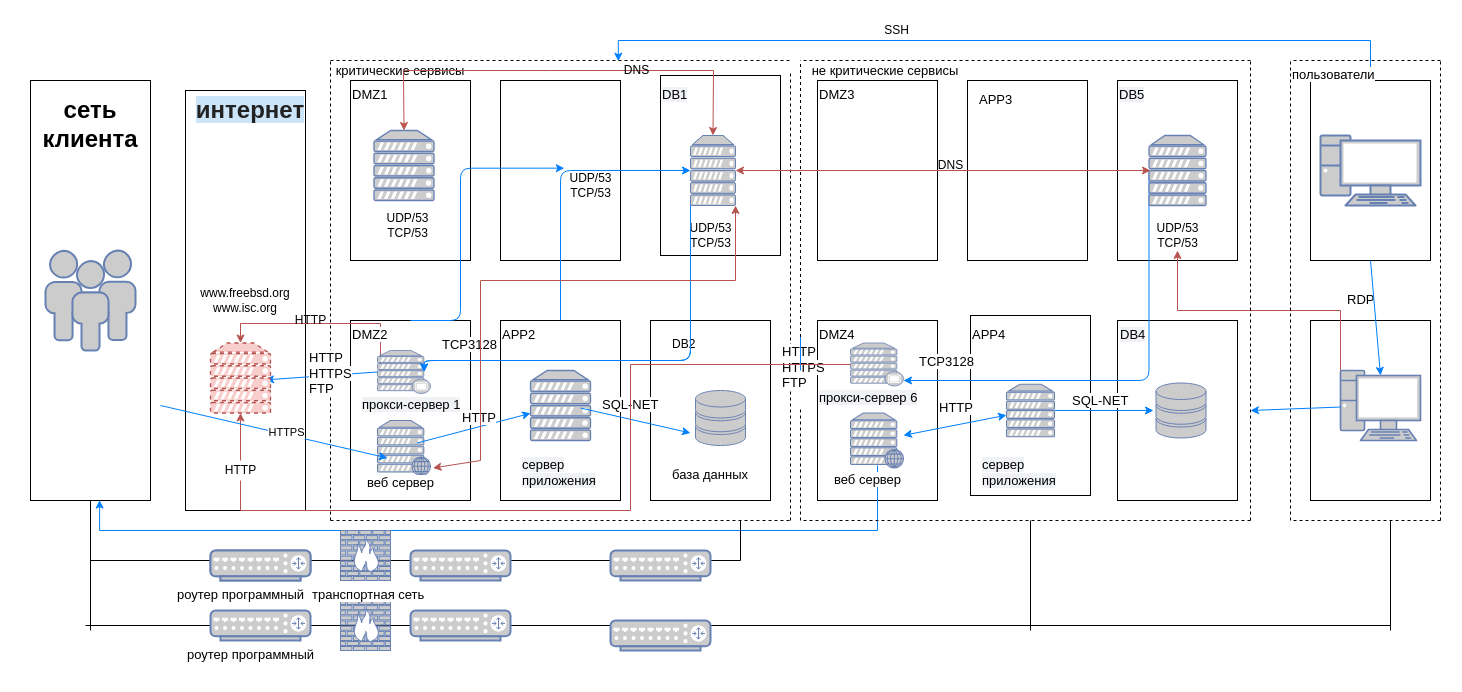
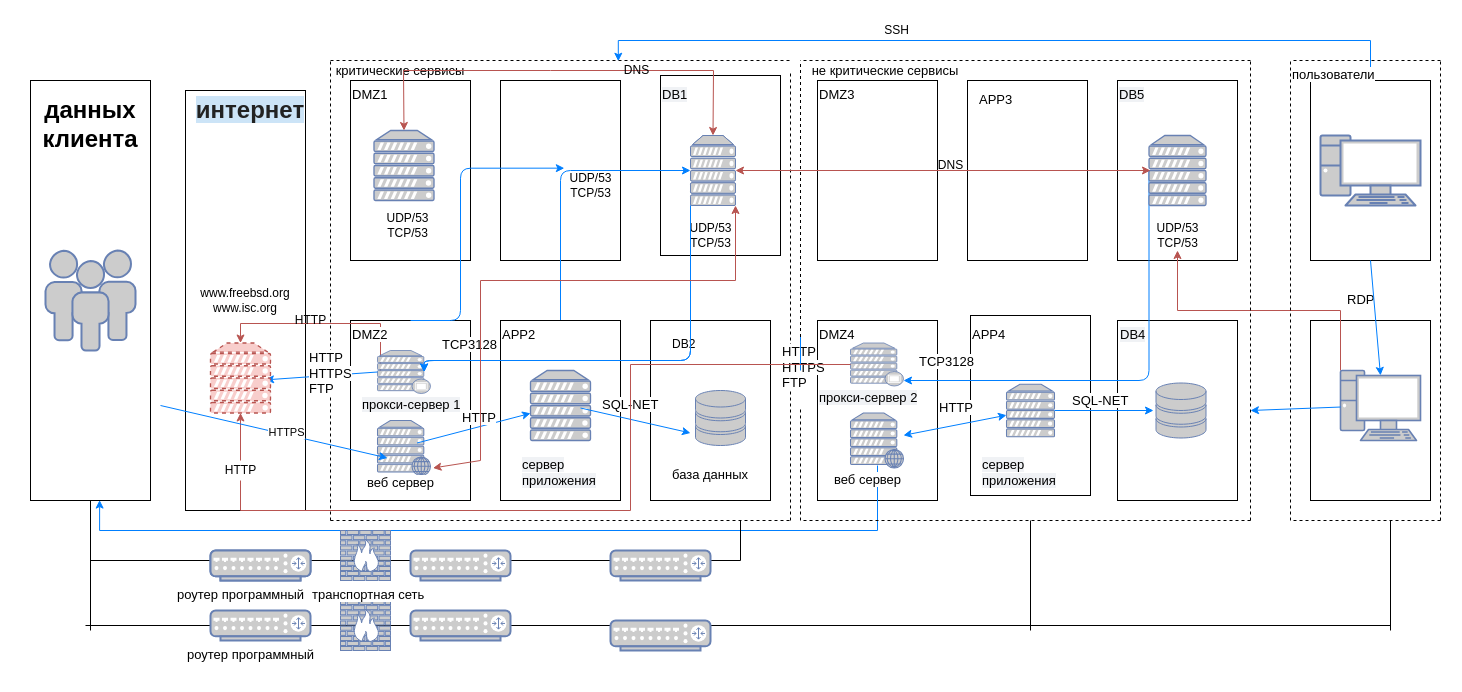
(91, 88) -> (91, 88)
(868, 398) -> (868, 398)
